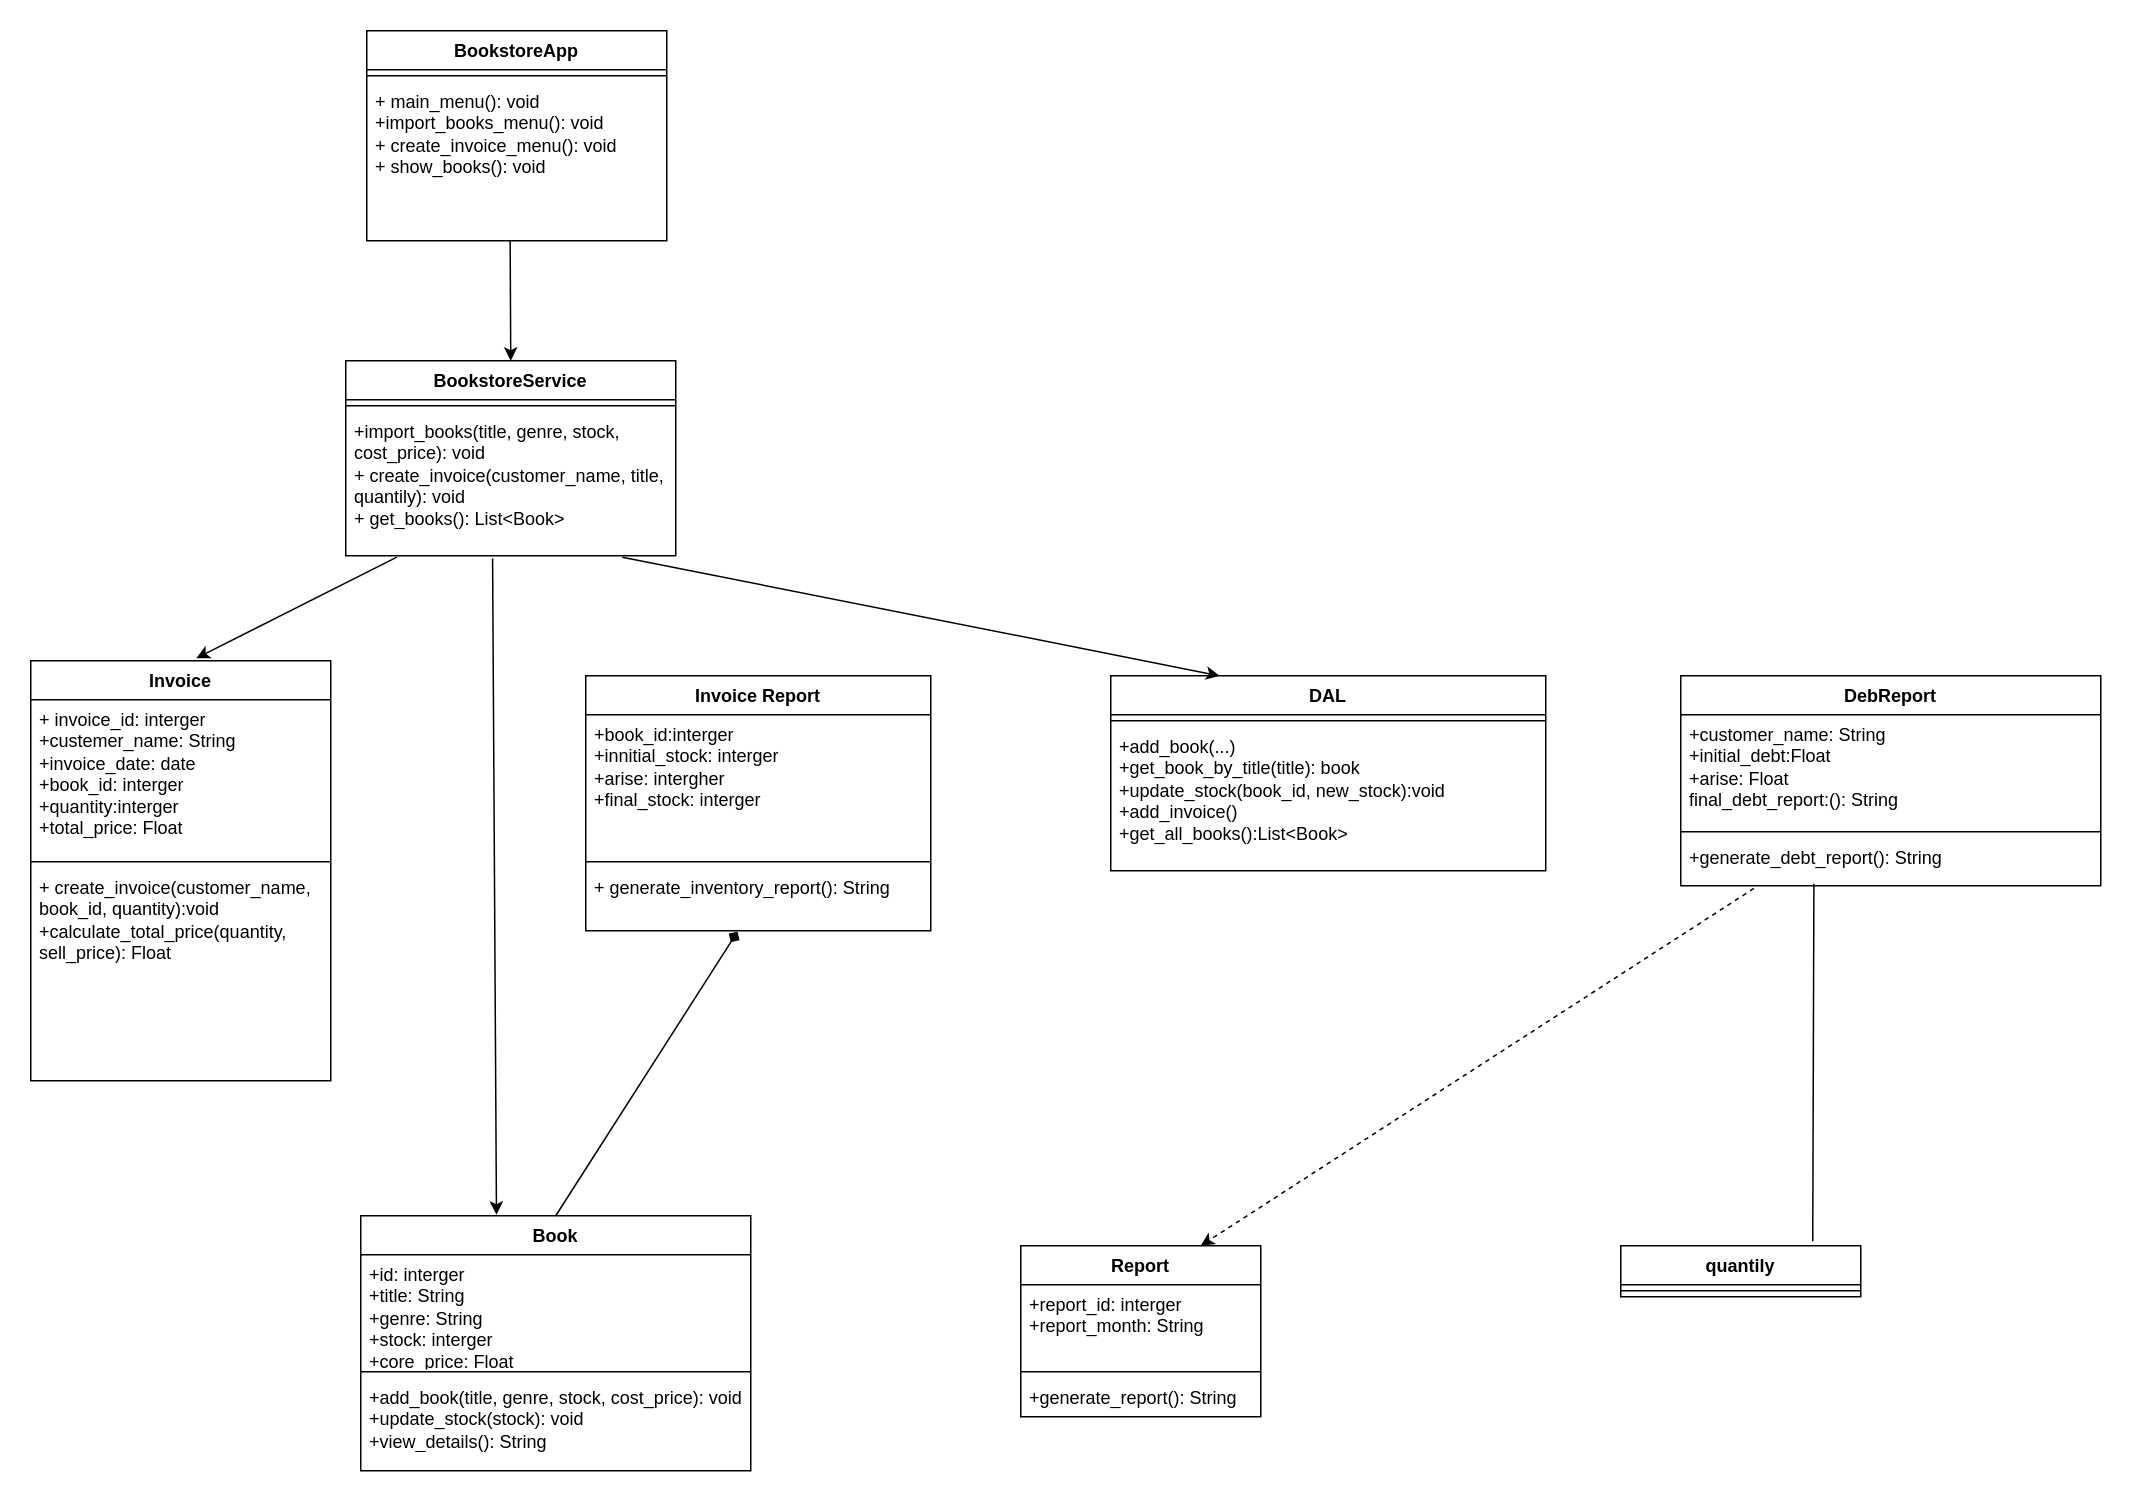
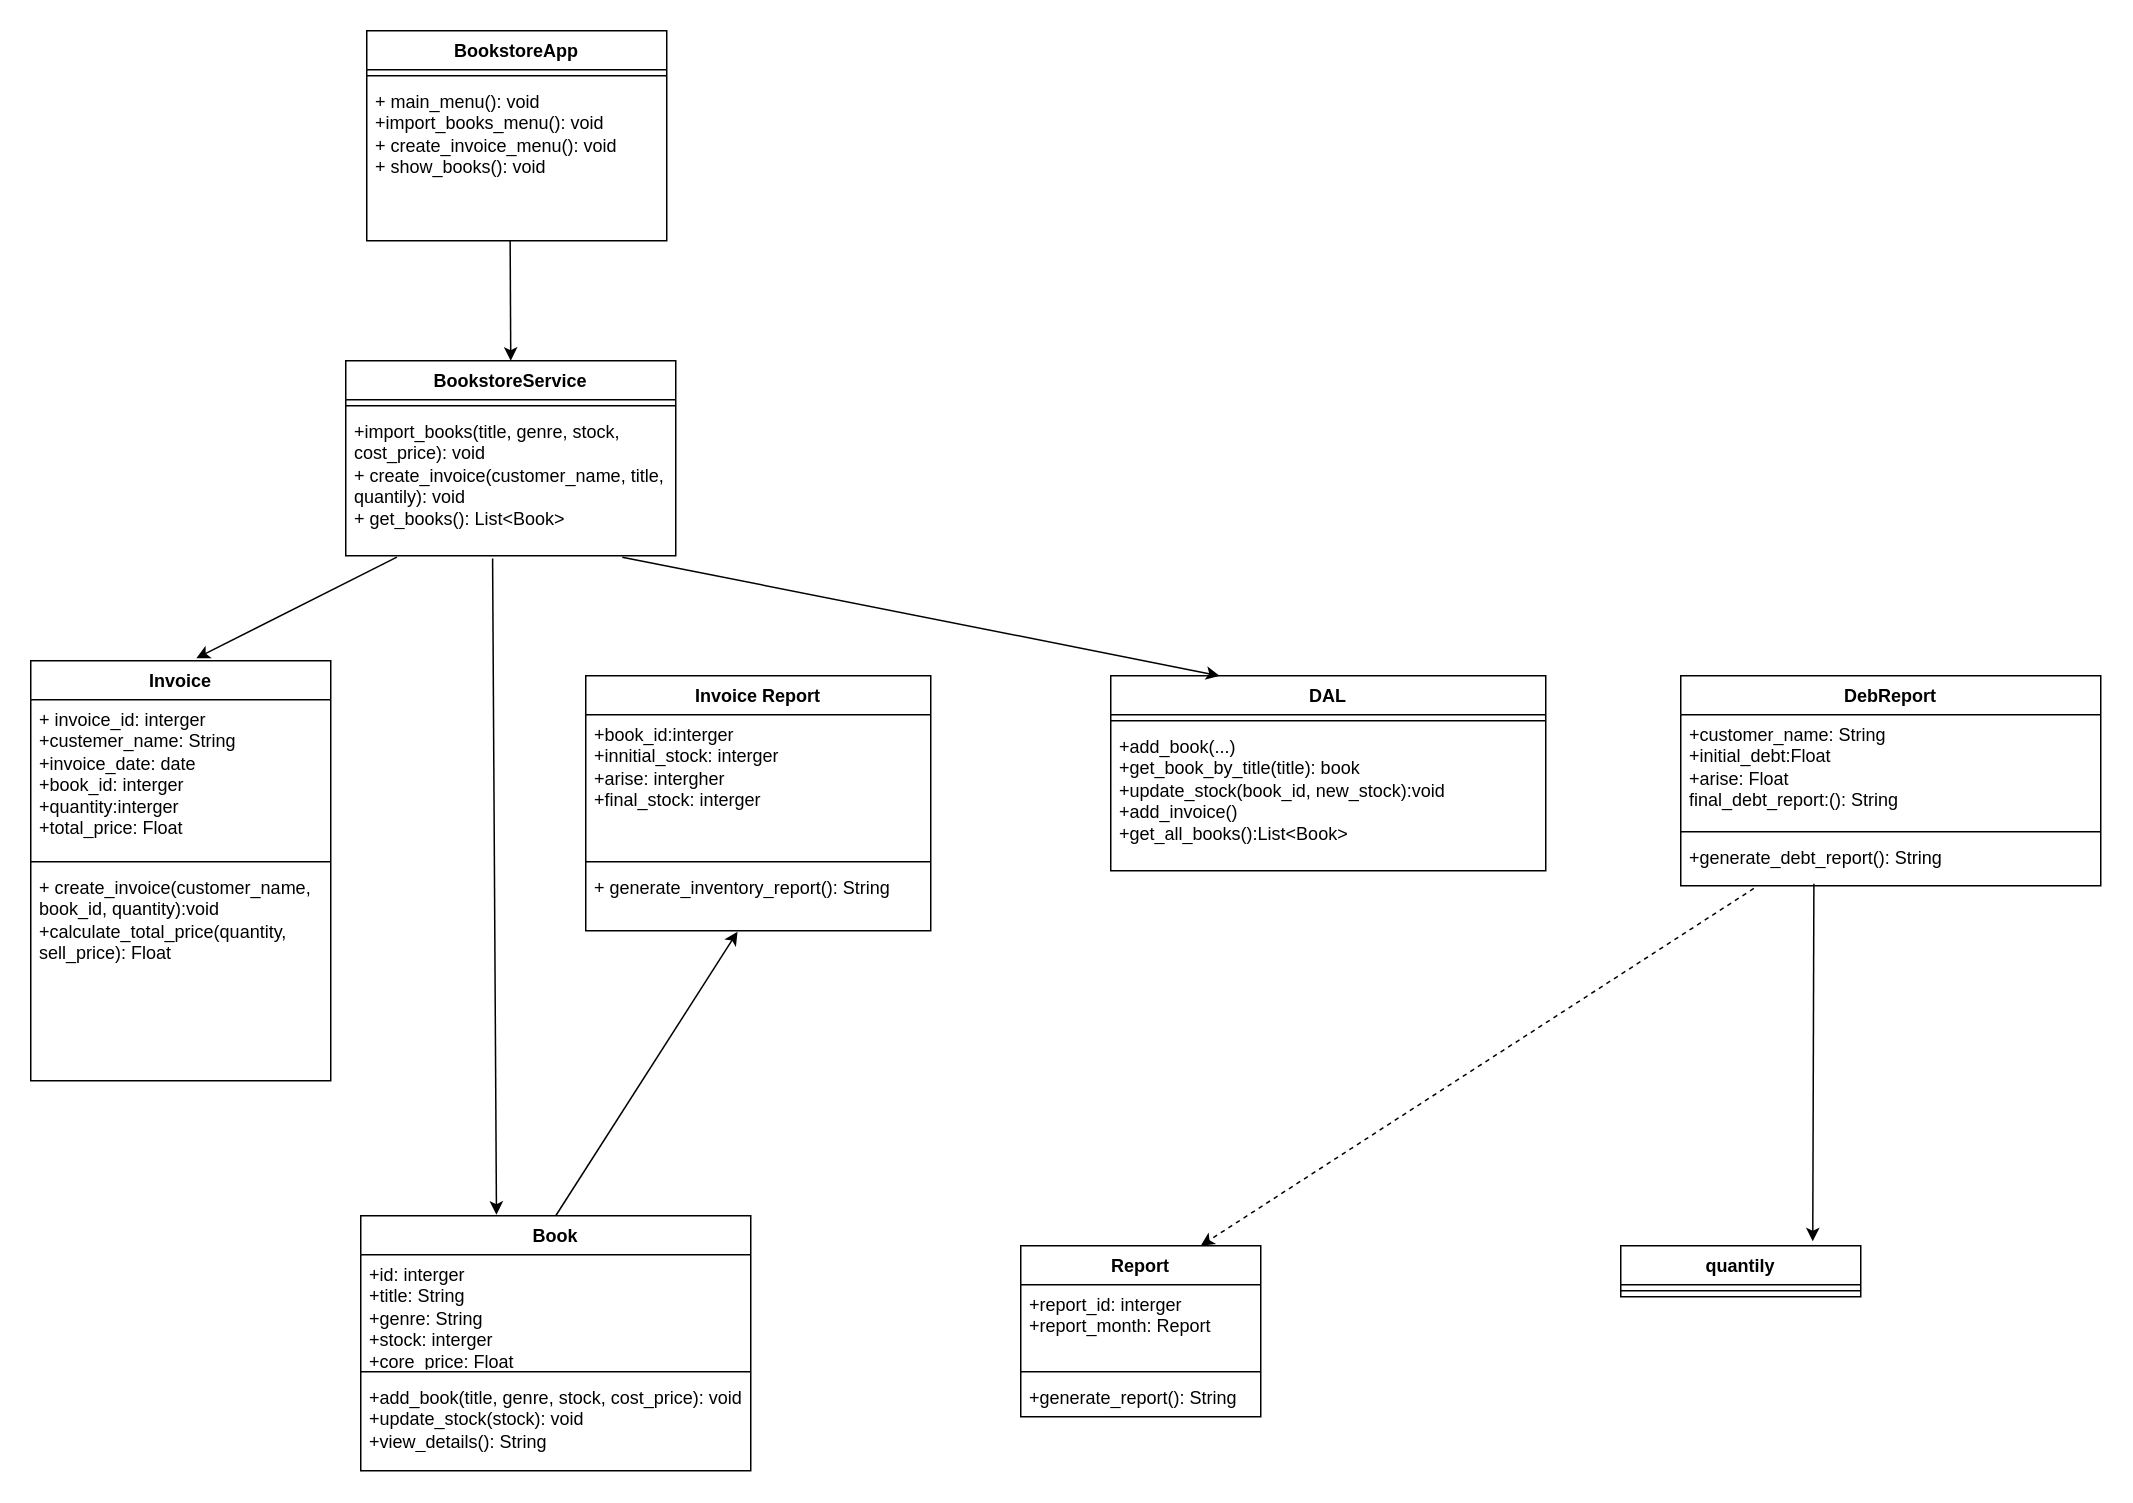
(731, 942) -> (731, 941)
(1813, 1234) -> (1813, 1230)
(1129, 1317) -> (1131, 1317)
